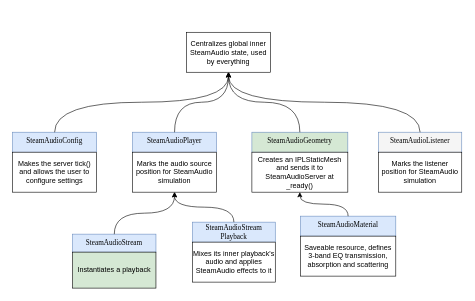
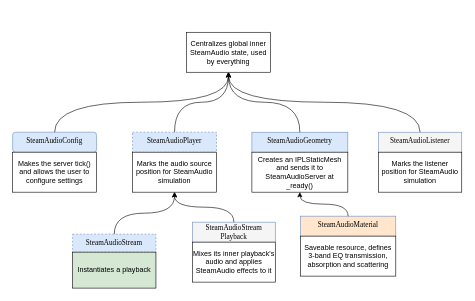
(54, 142) -> (54, 142)
(174, 142) -> (174, 142)
(300, 142) -> (300, 142)
(348, 226) -> (348, 226)
(234, 232) -> (234, 232)
(114, 243) -> (114, 243)
